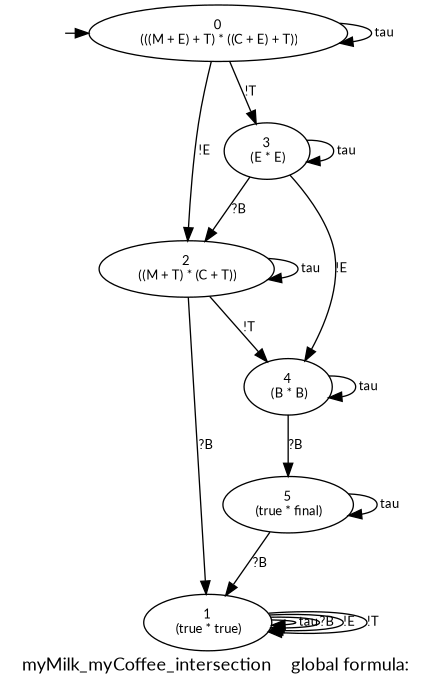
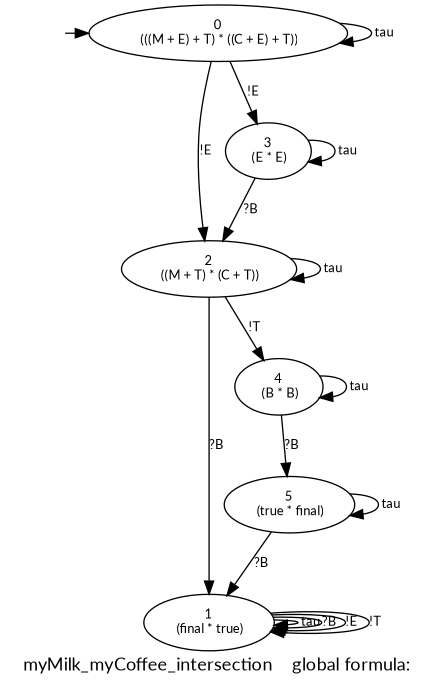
(251, 92) -> (254, 92)
(335, 258) -> none
(208, 623) -> (209, 623)
